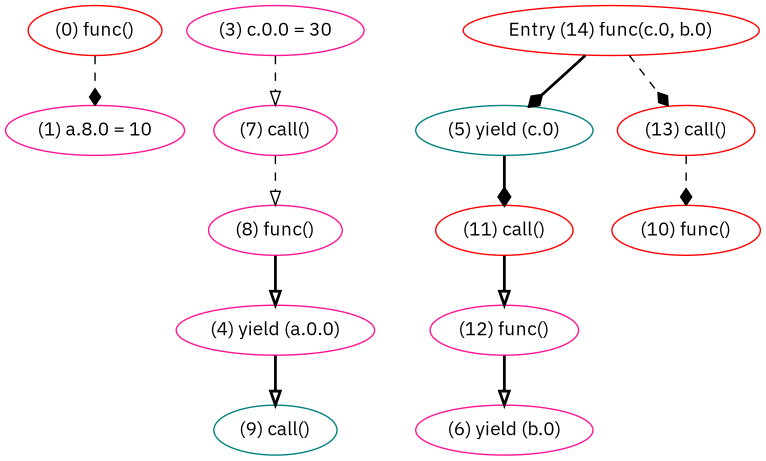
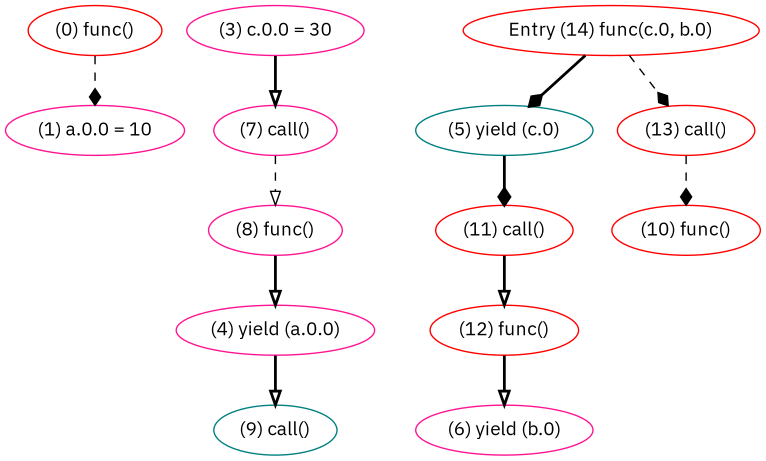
(275, 74) -> (275, 74)
(95, 130) -> (95, 130)
(504, 330) -> (504, 330)
